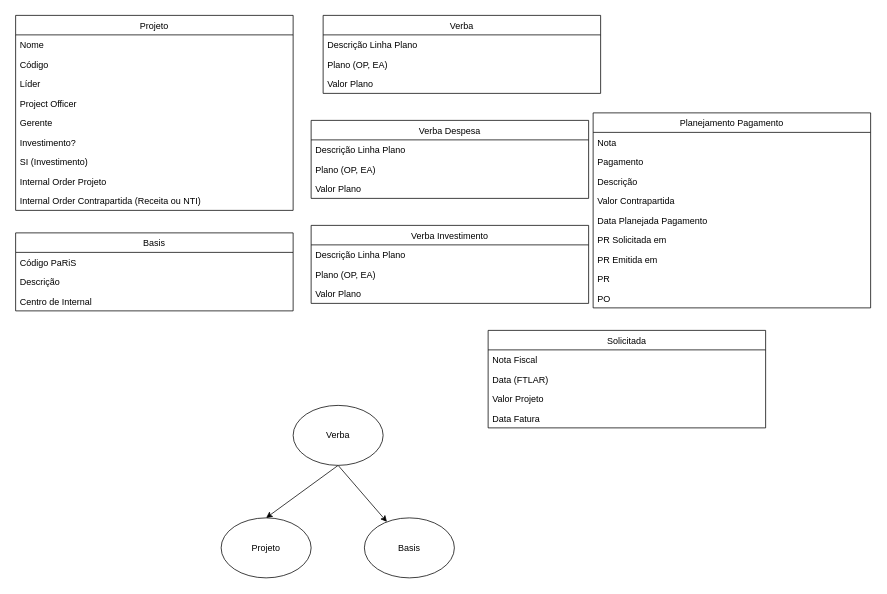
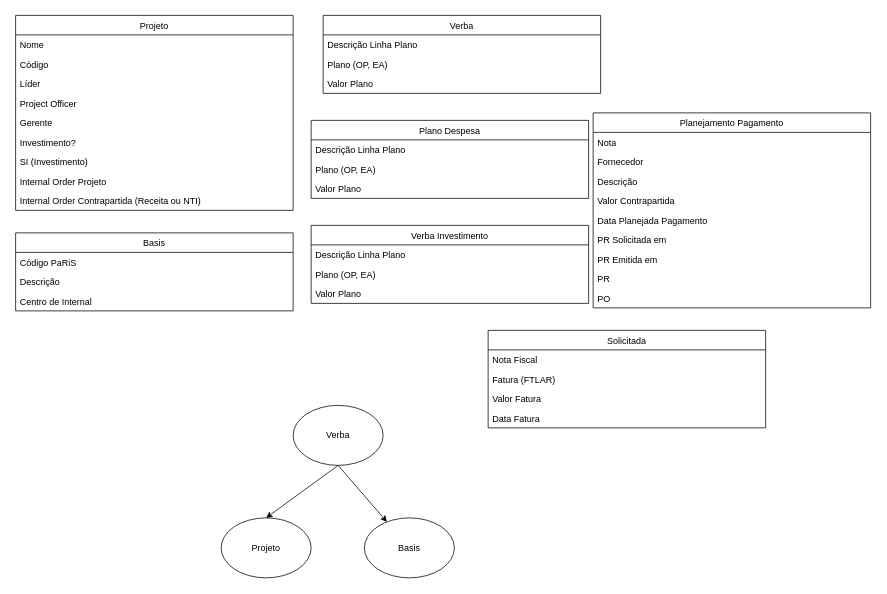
(449, 131) -> (449, 131)
(620, 162) -> (622, 162)
(521, 380) -> (526, 380)
(522, 399) -> (520, 399)
